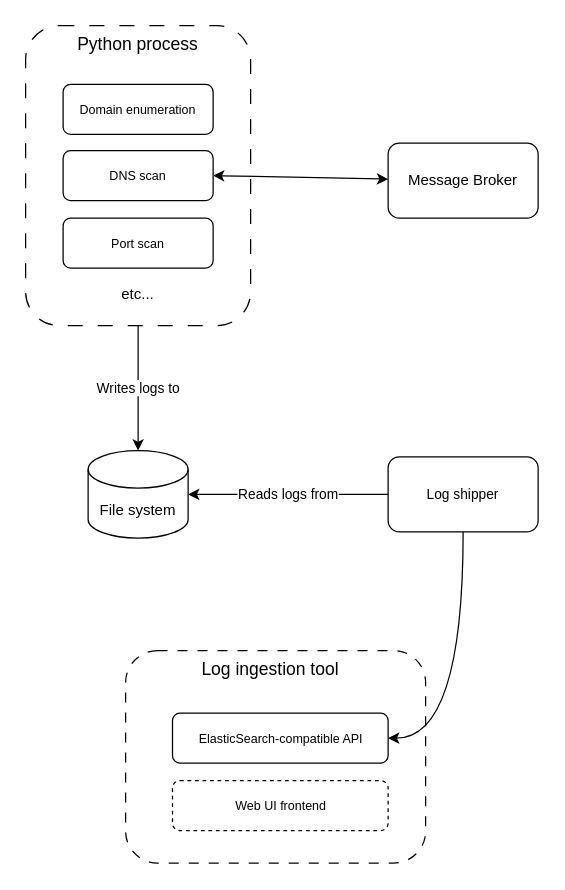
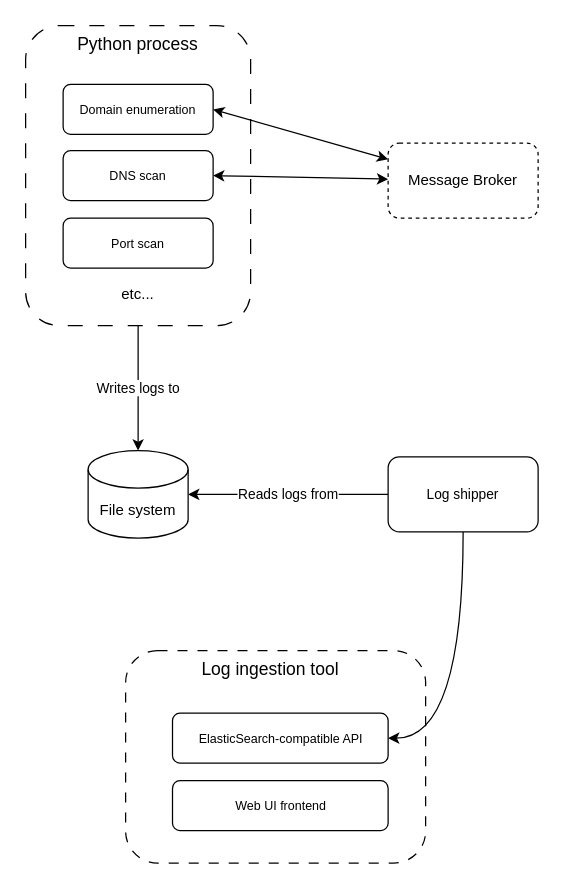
none -> (301, 134)
(463, 181) -> (463, 181)
(280, 806) -> (280, 806)
